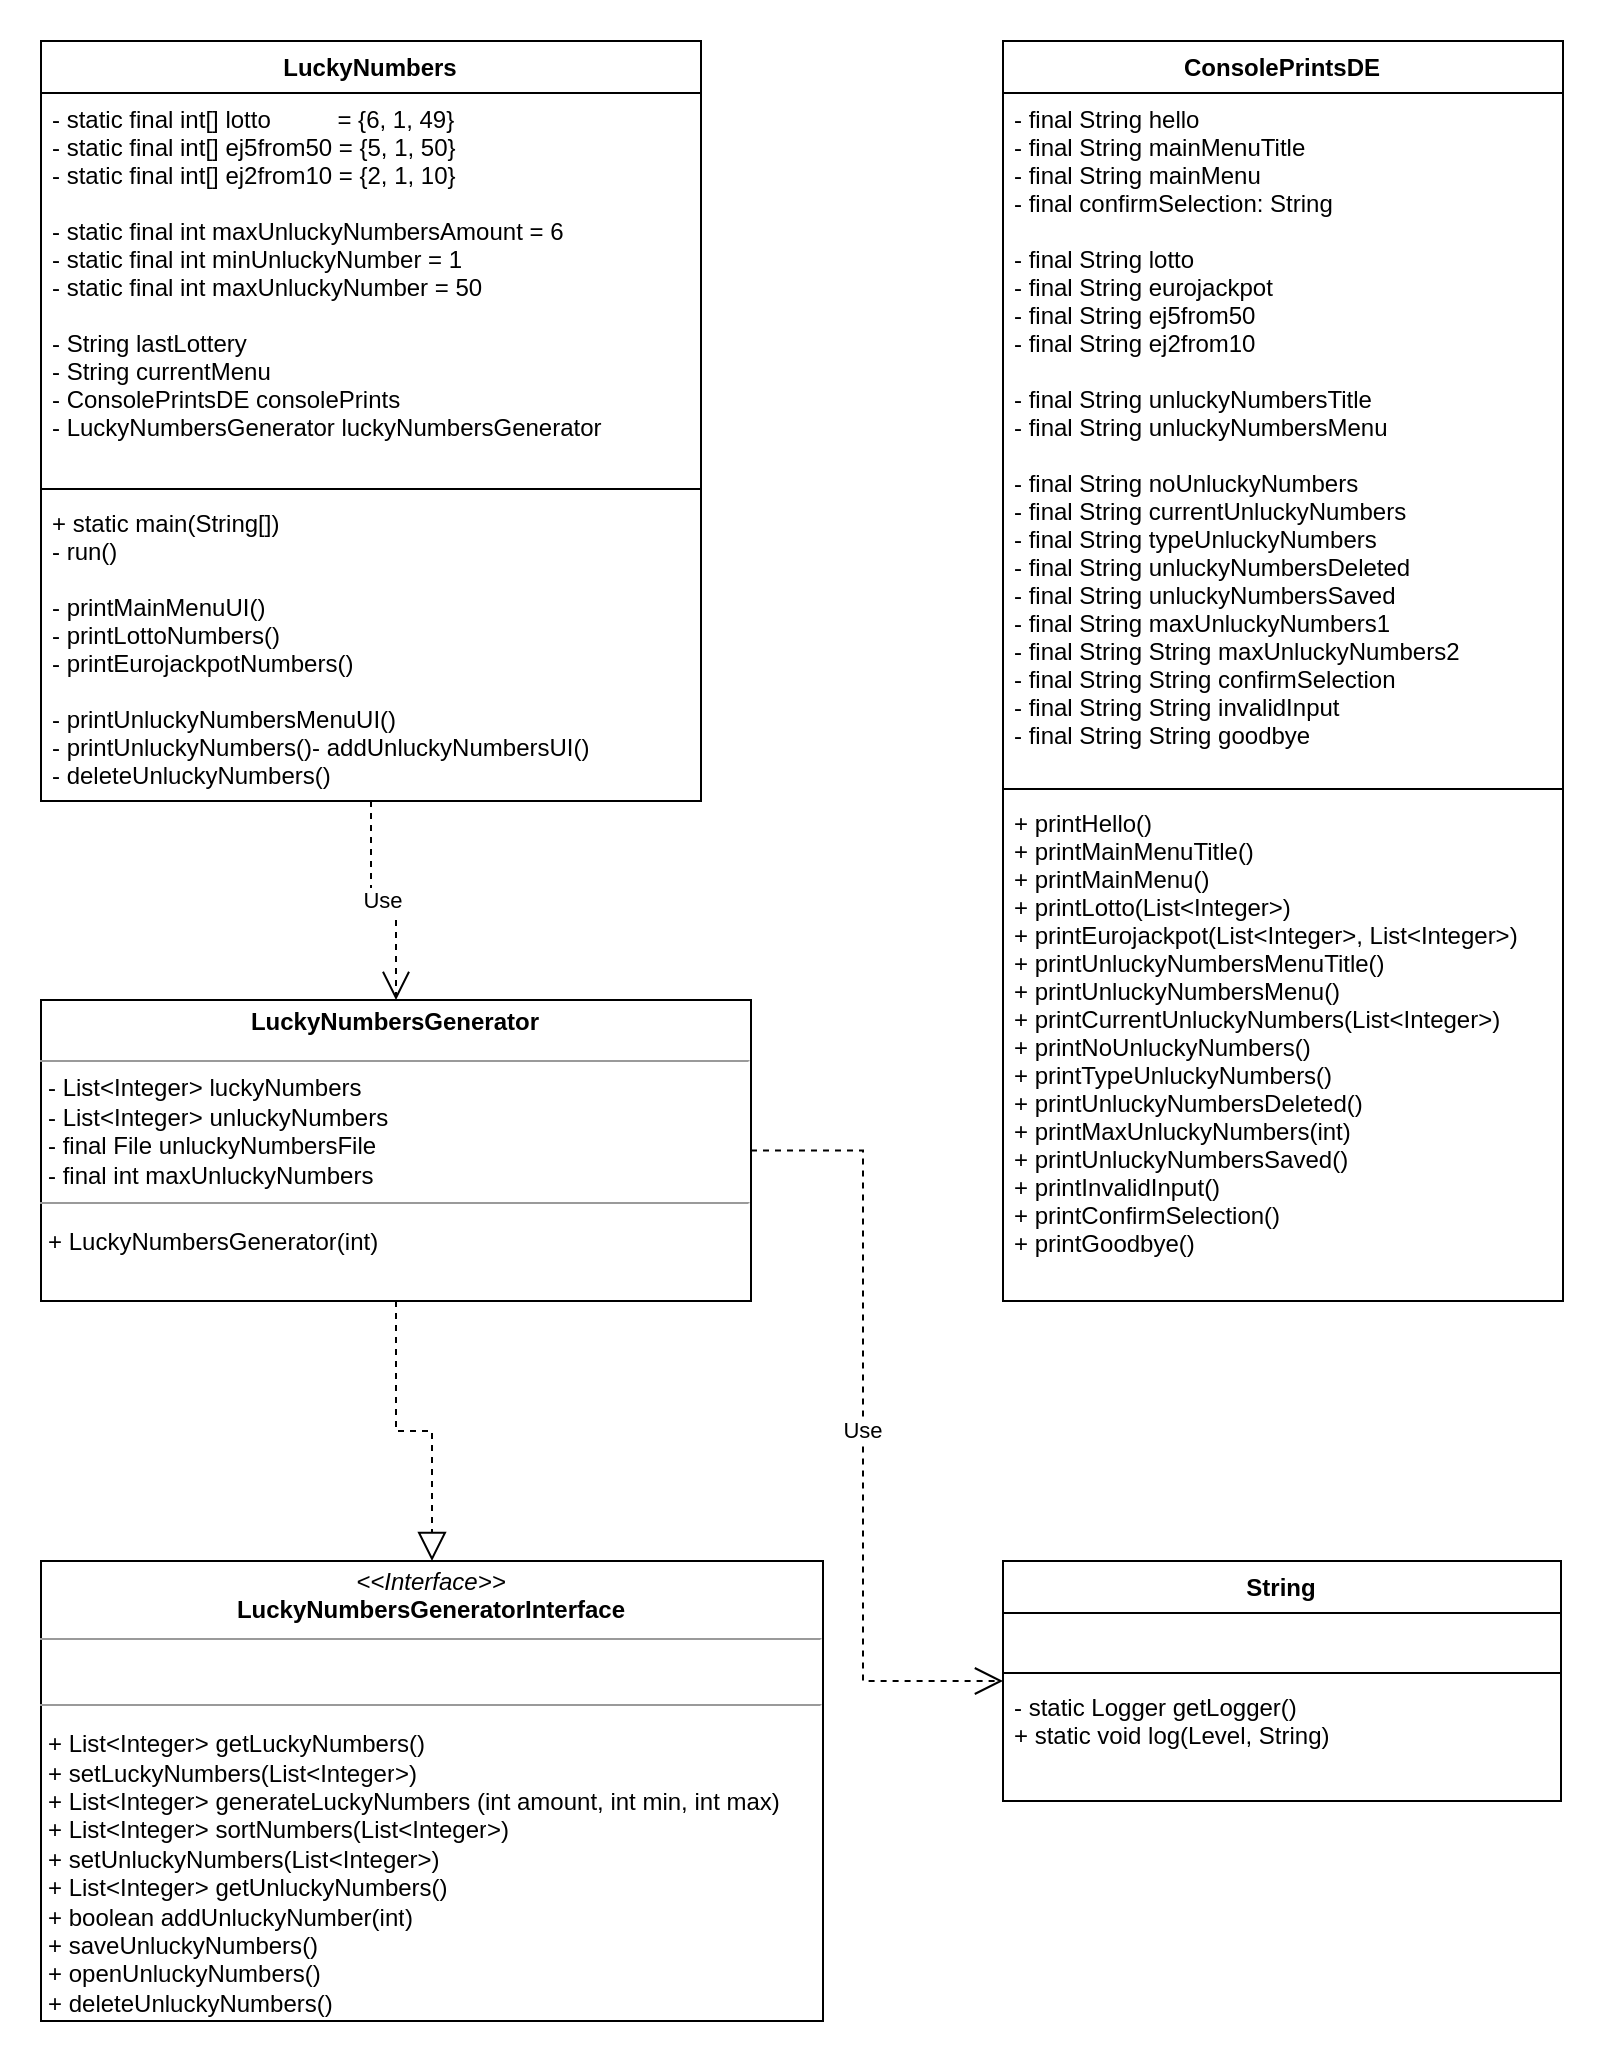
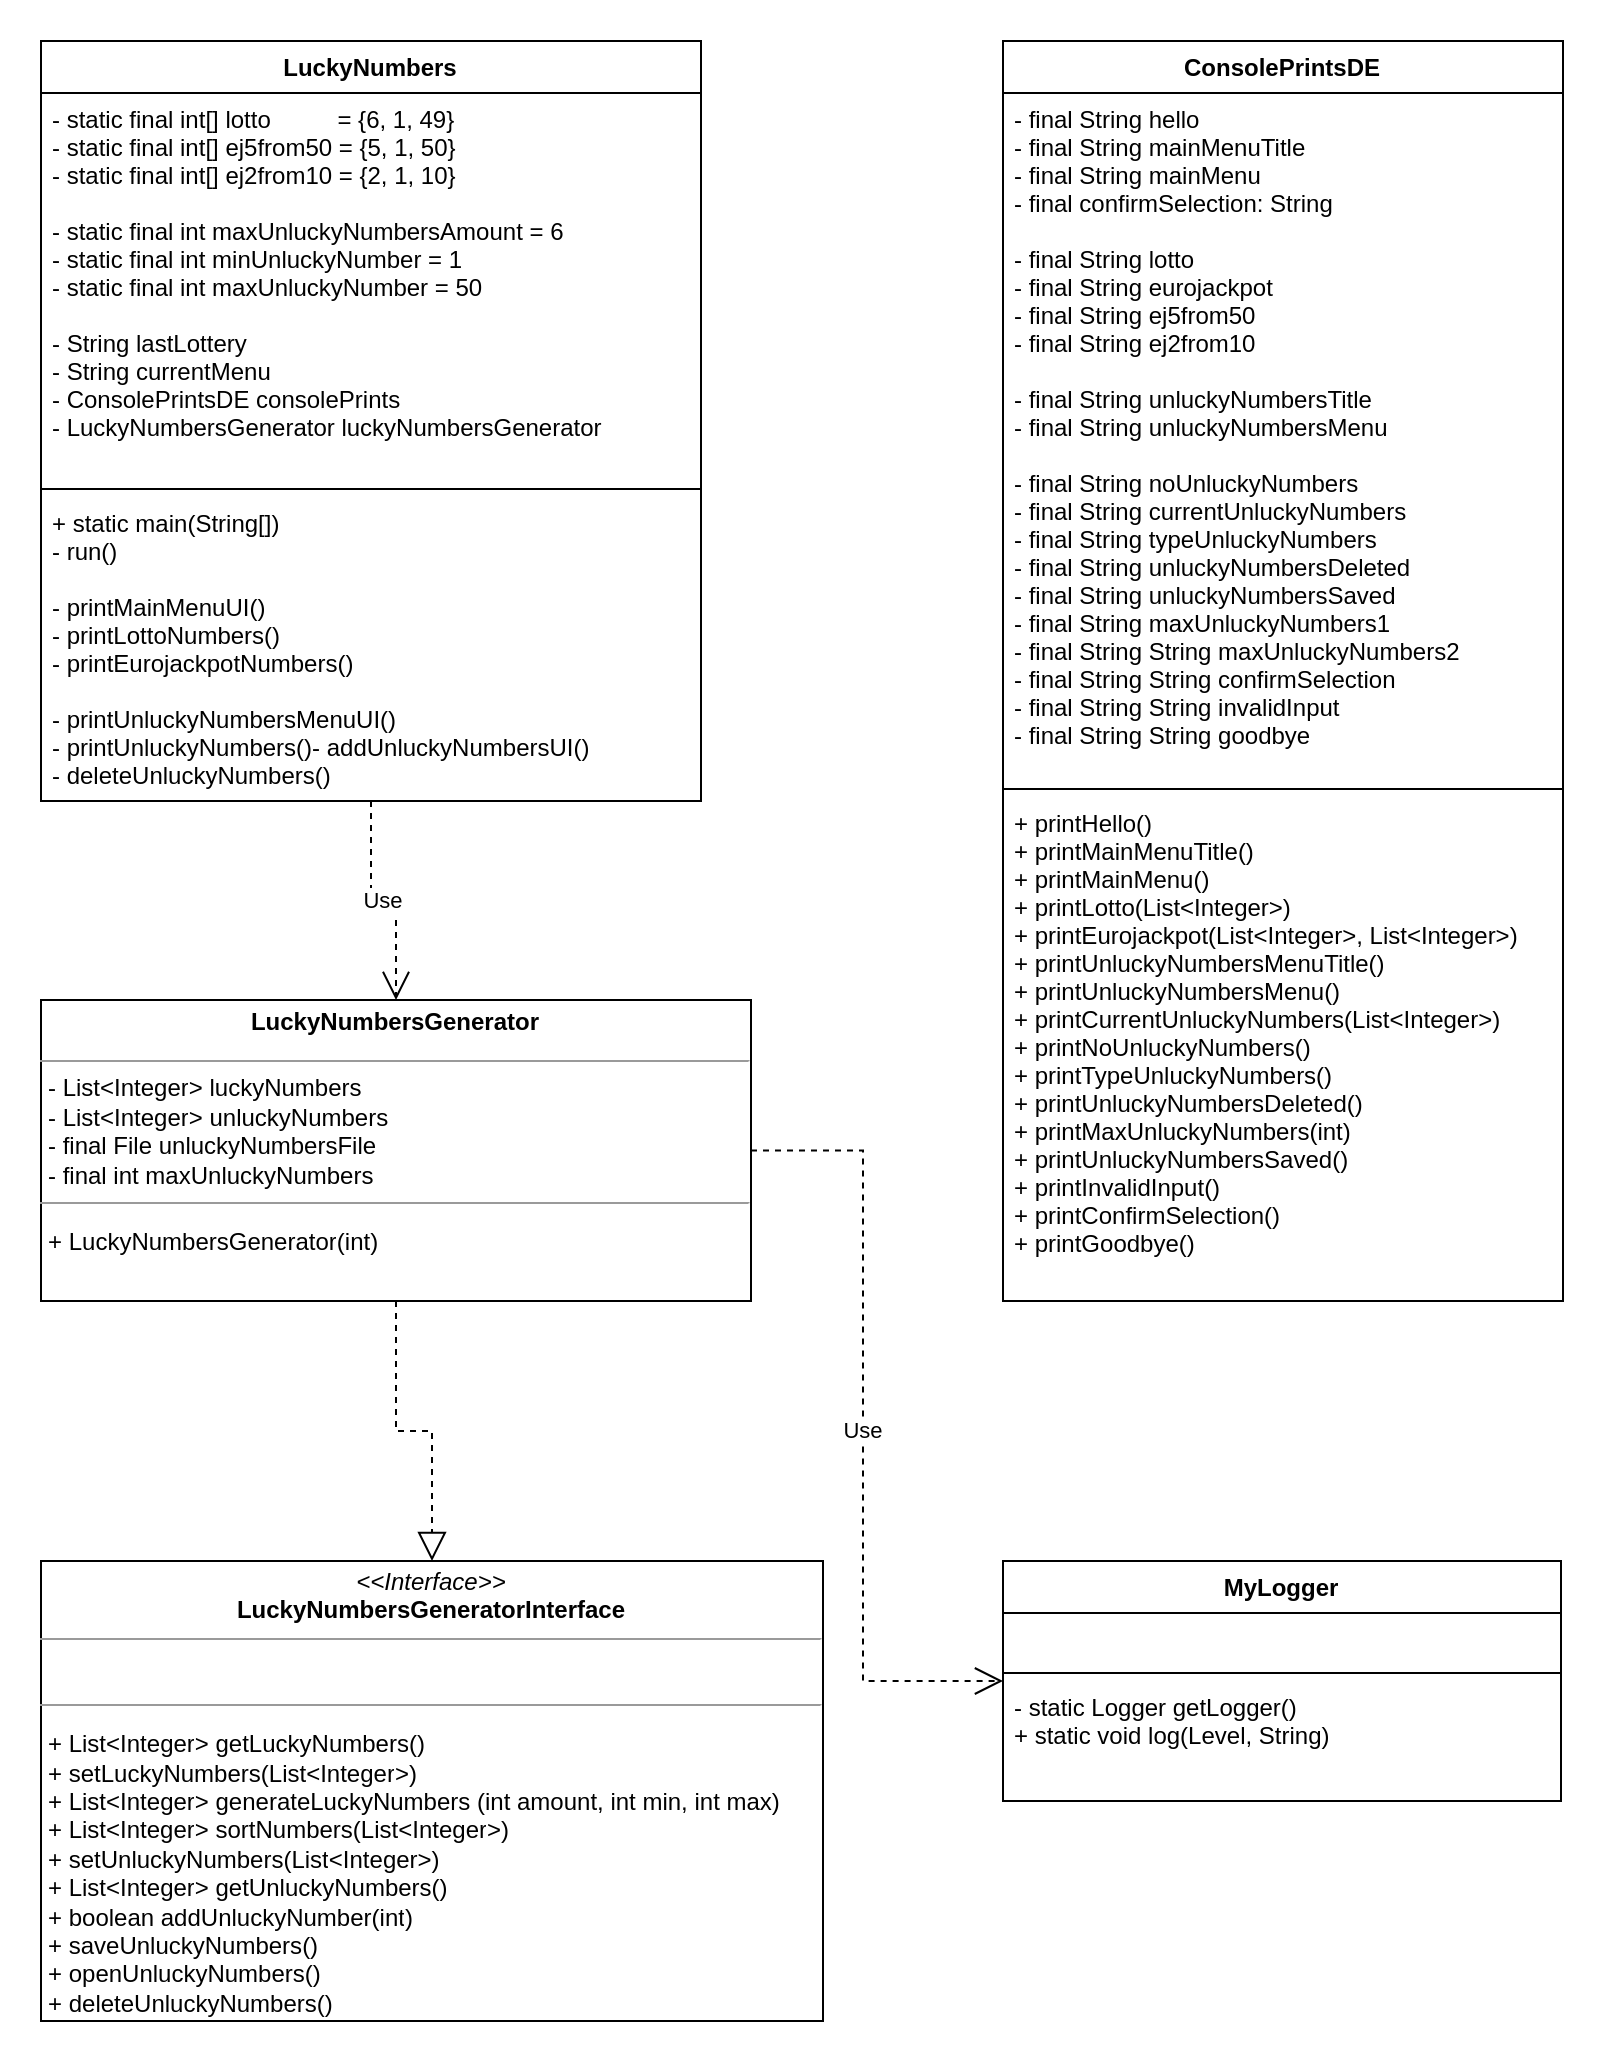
(1281, 1588) -> (1281, 1588)
